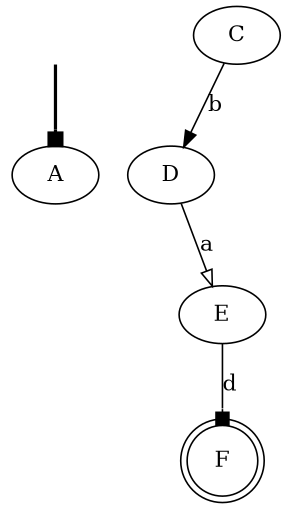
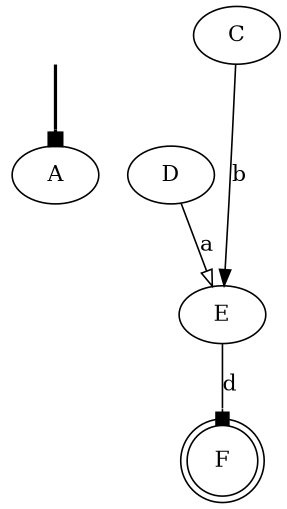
(207, 98) -> (231, 167)
